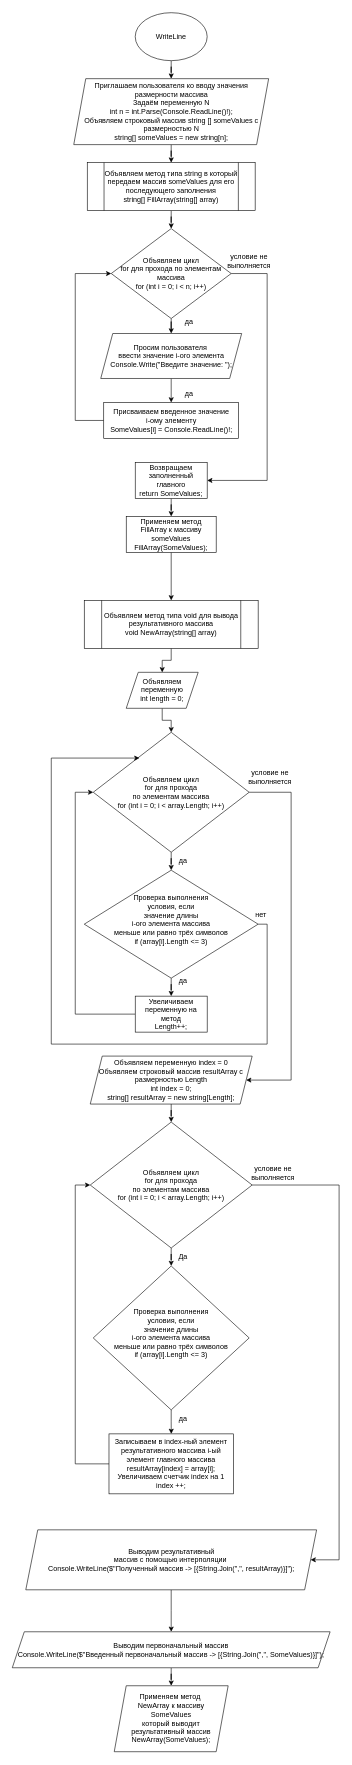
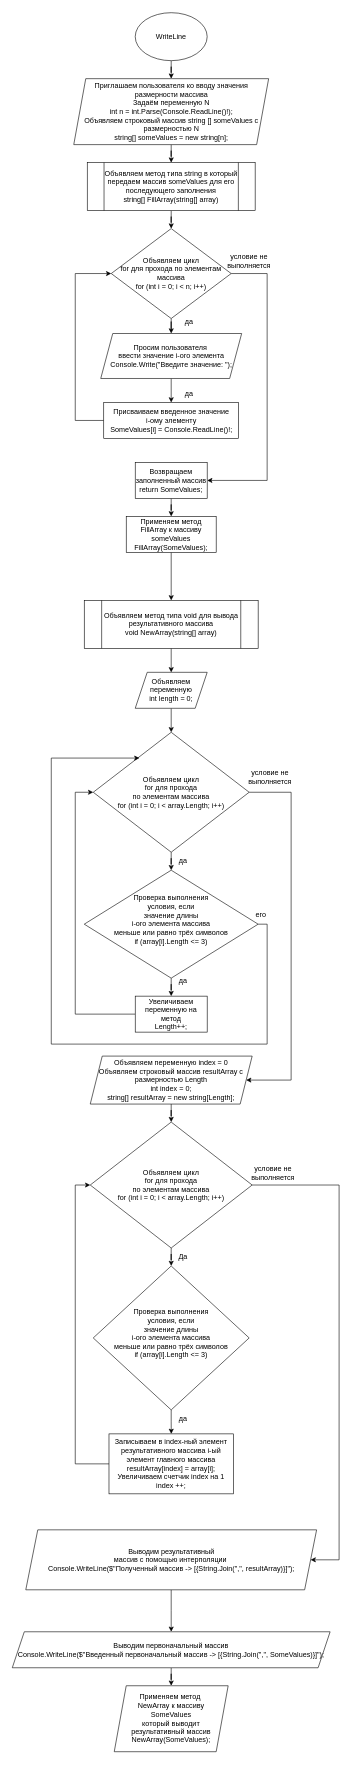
(171, 480) -> (171, 480)
(162, 690) -> (171, 690)
(261, 915) -> (261, 915)
